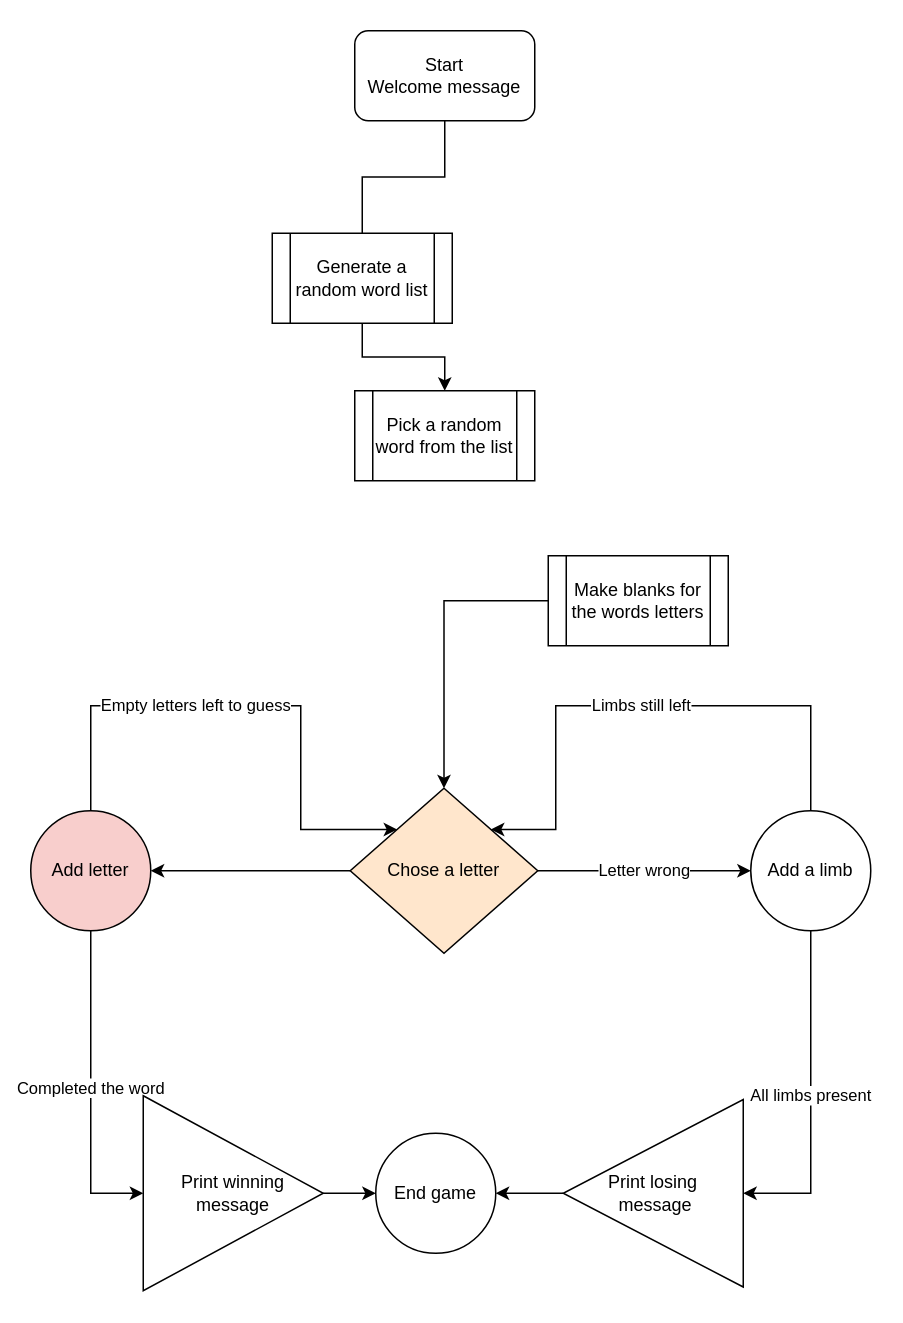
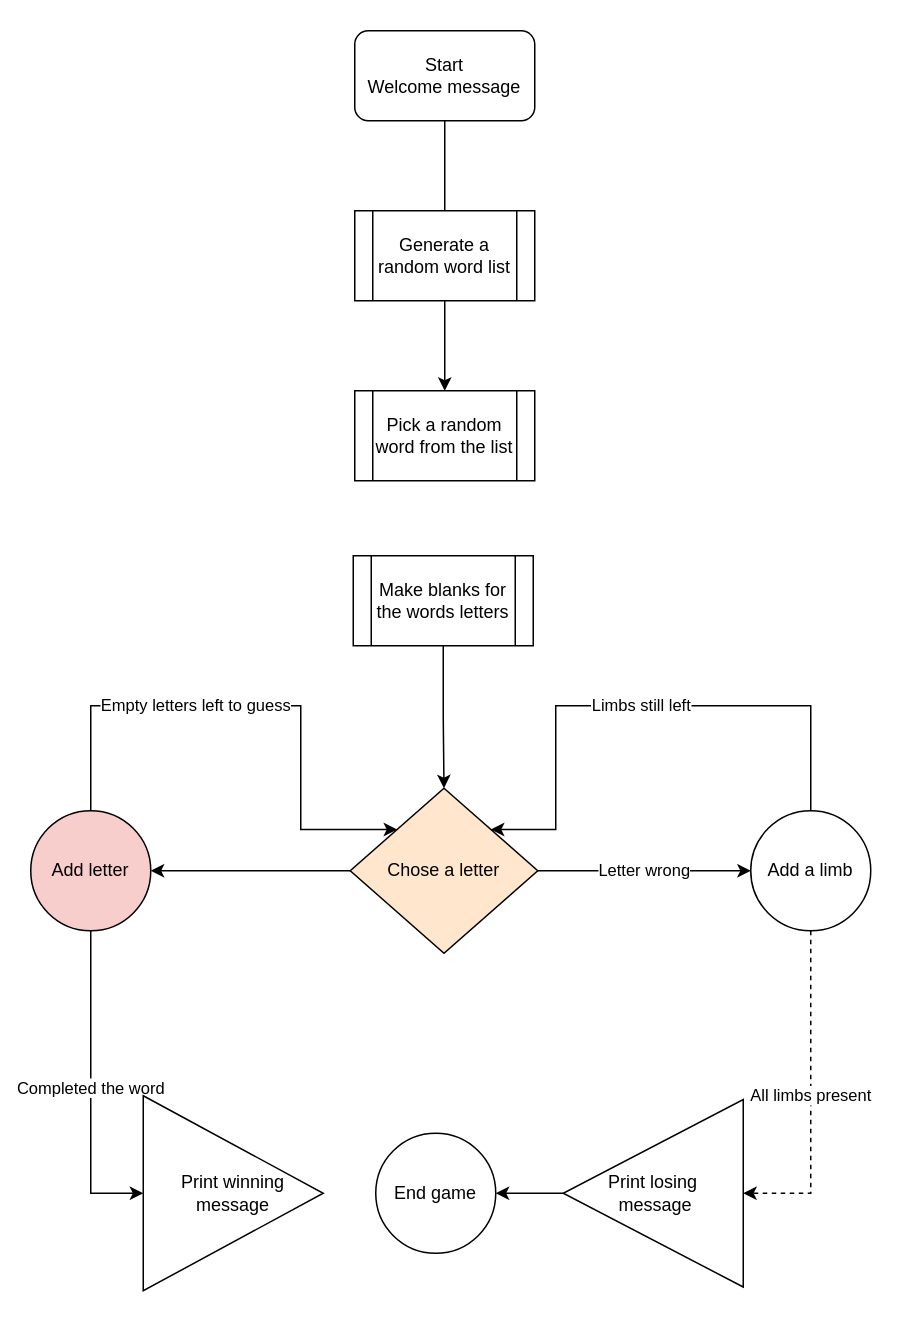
(362, 278) -> (445, 256)
(638, 601) -> (443, 601)
(811, 1009) -> (811, 1009)
(351, 1193) -> none
